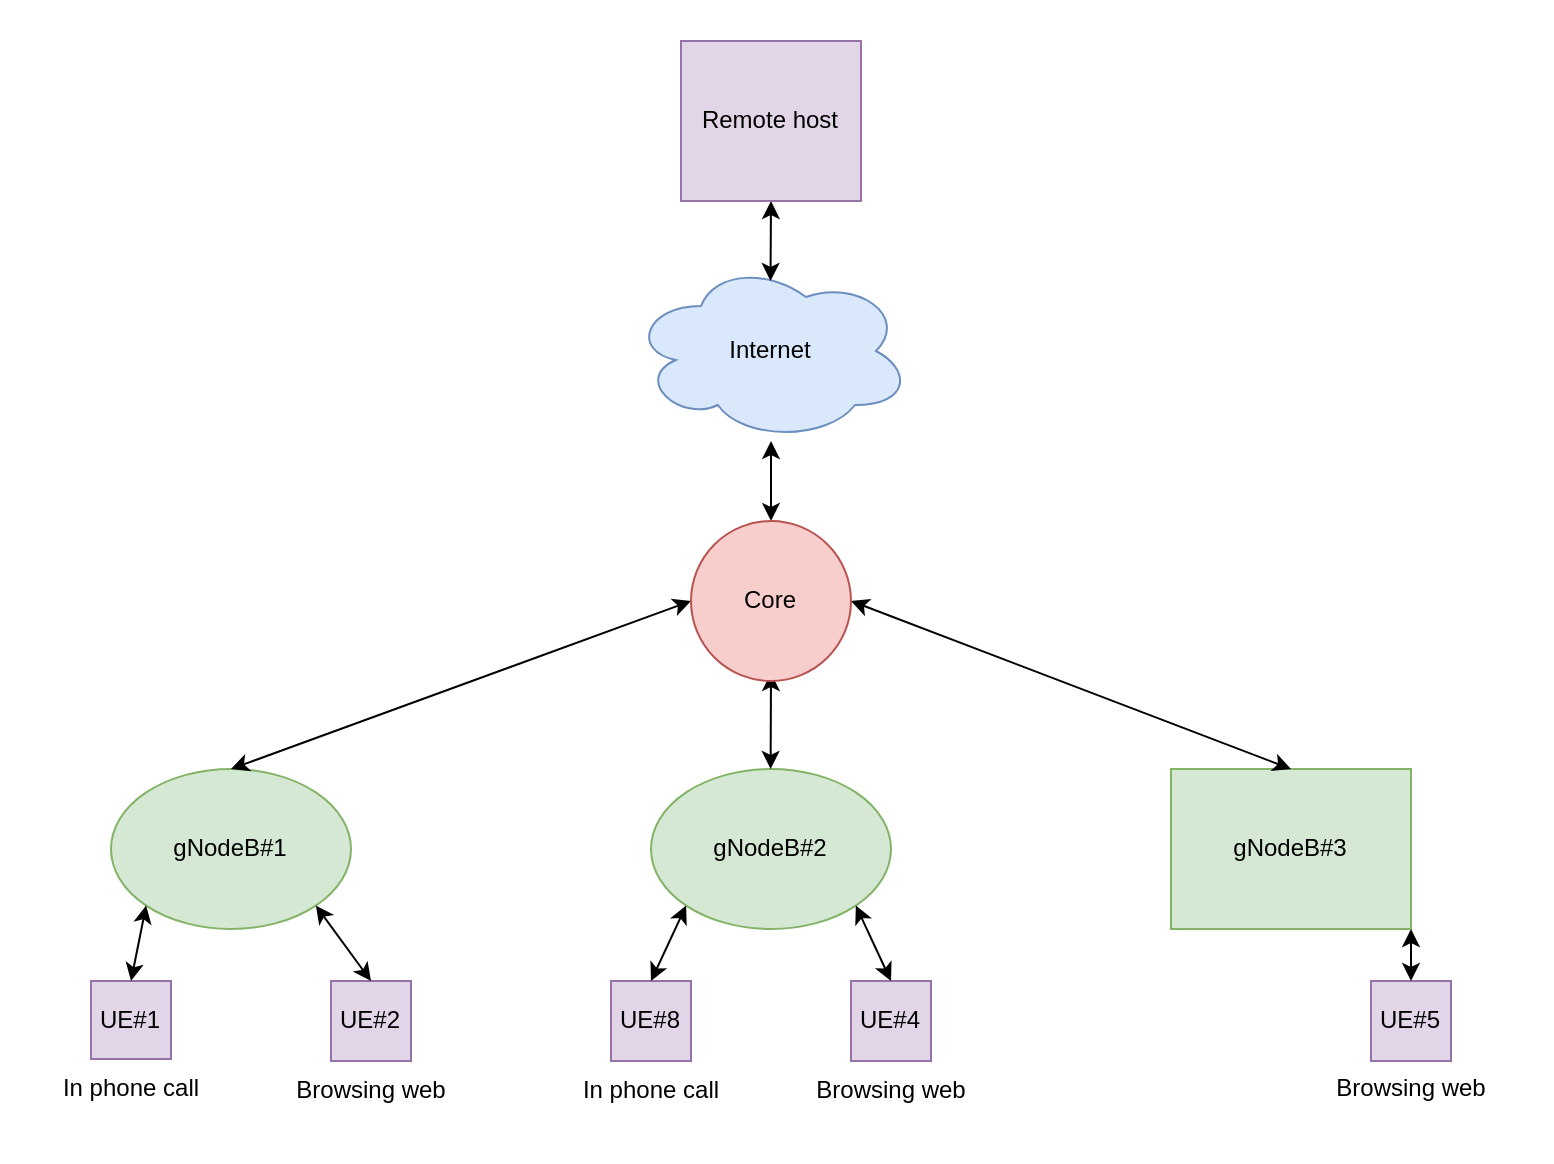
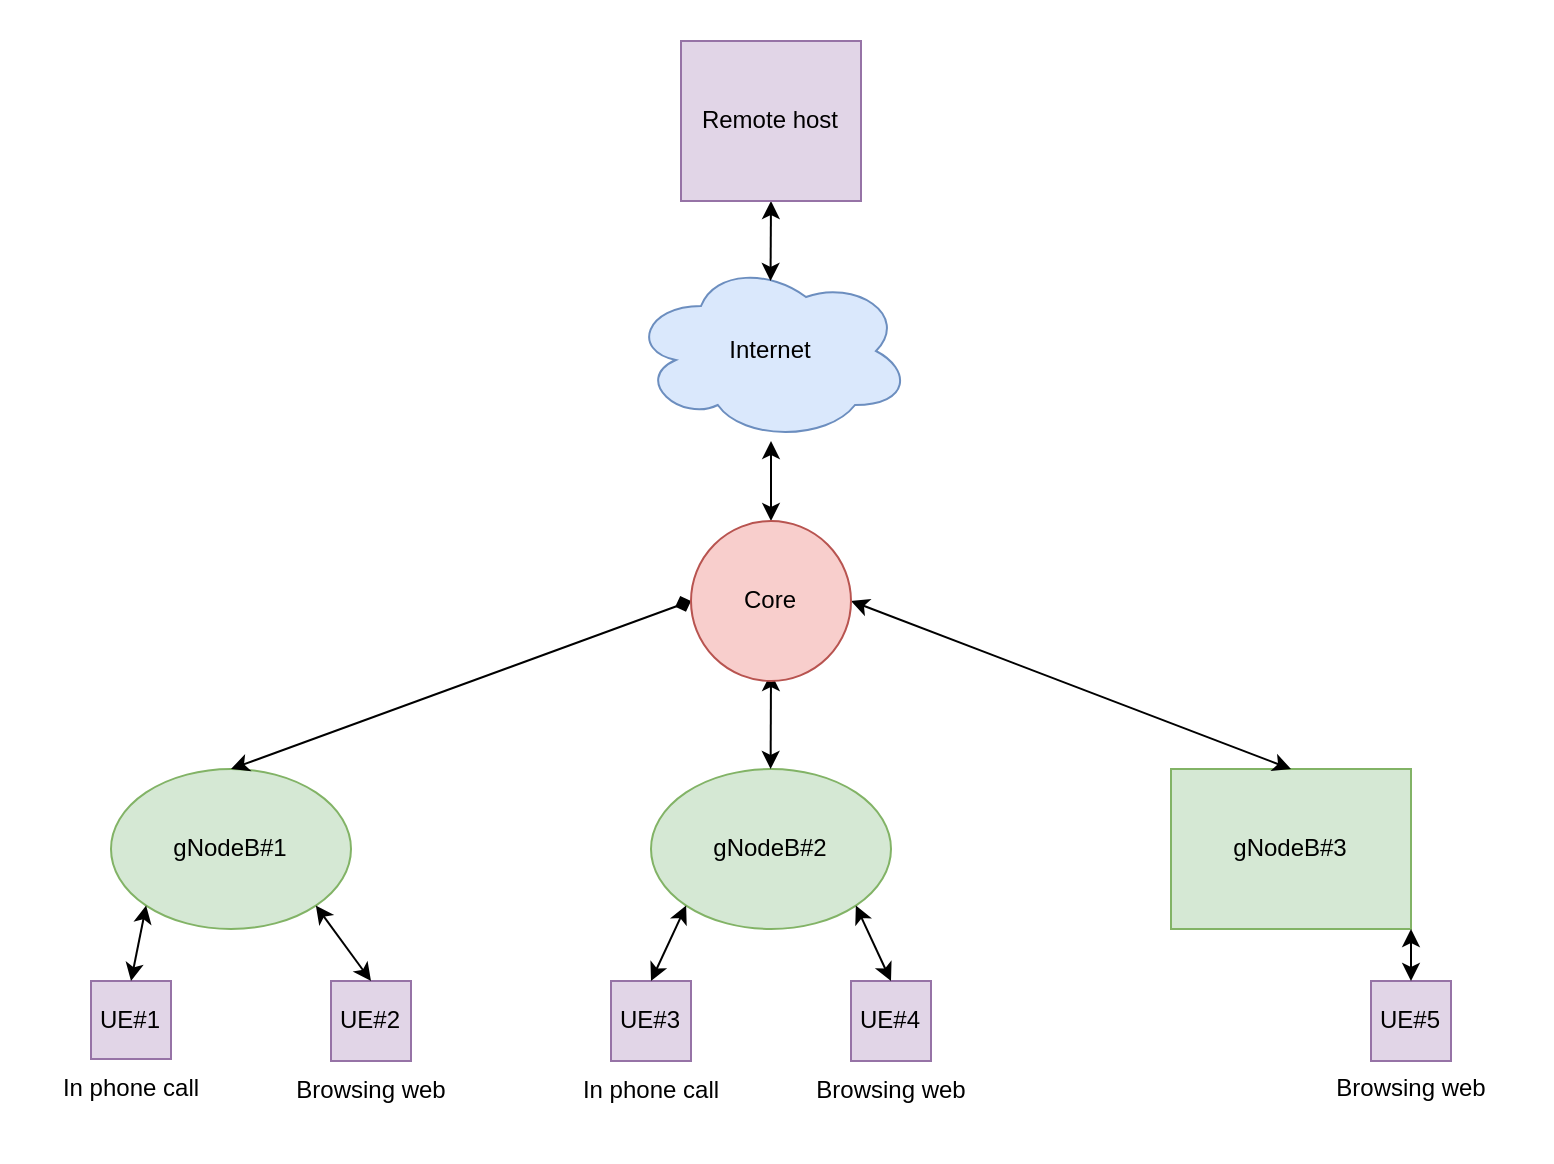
(677, 606) -> (676, 607)
(651, 1021) -> (651, 1021)
